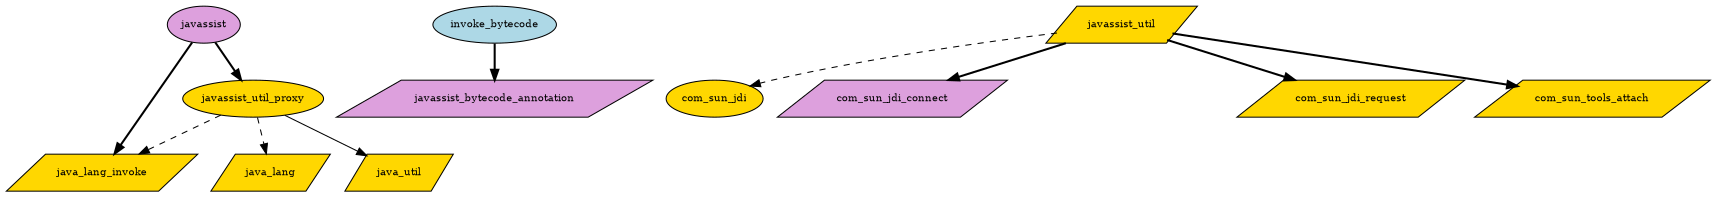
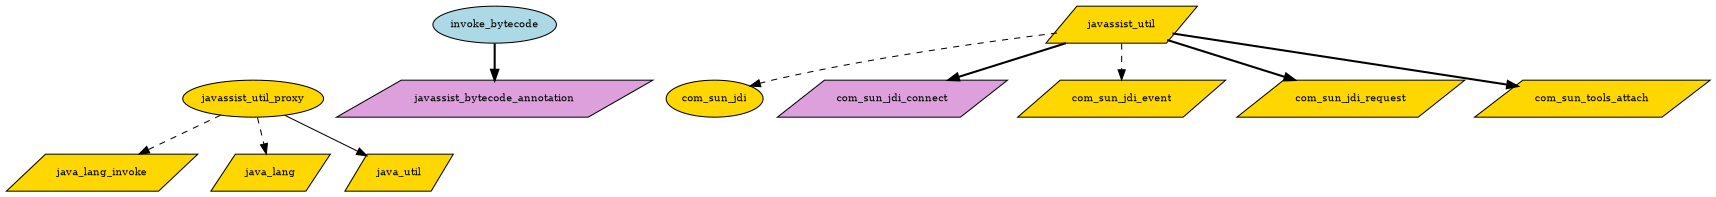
(204, 25) -> none
none -> (1122, 99)
